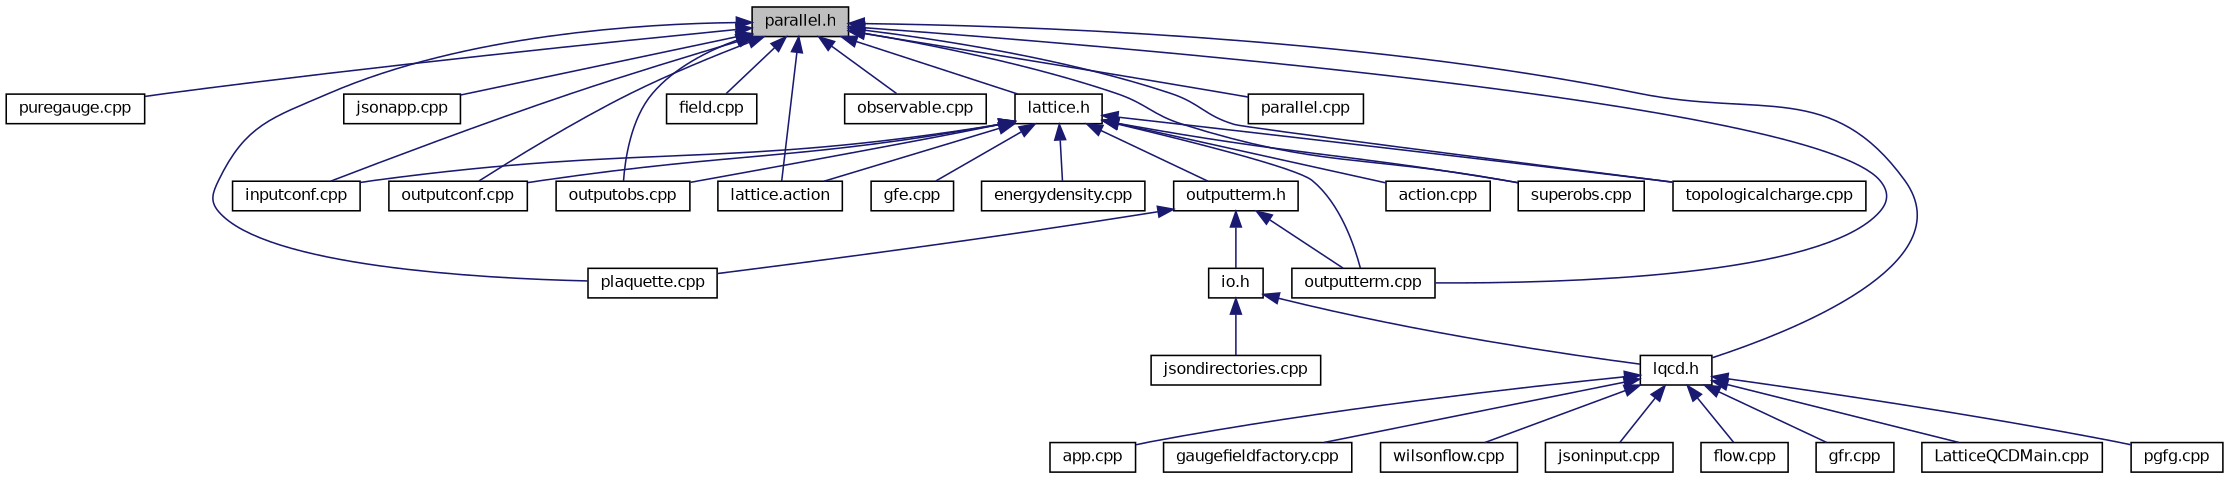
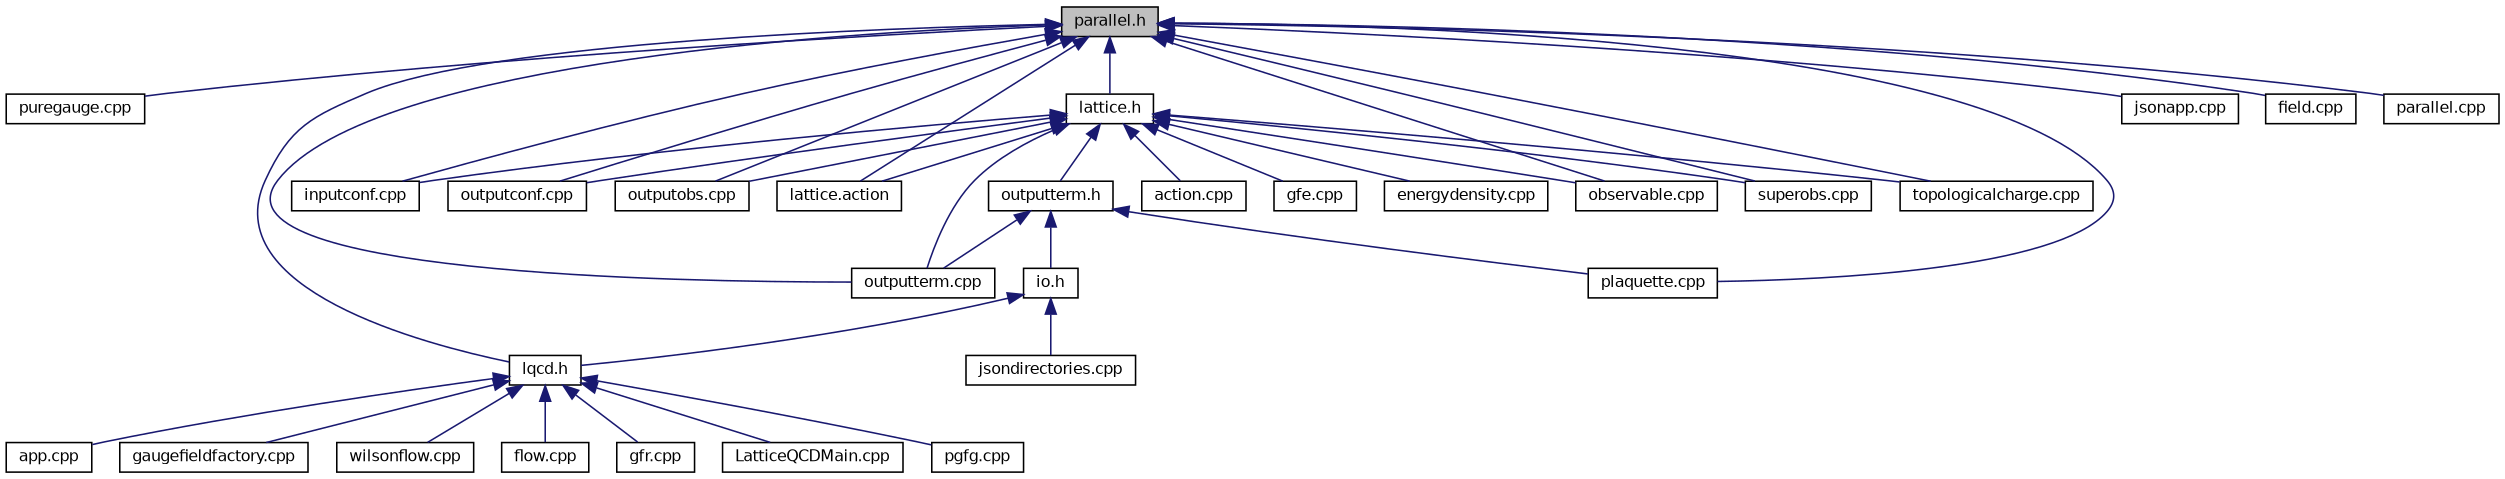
none -> (1372, 151)
(1609, 457) -> none
